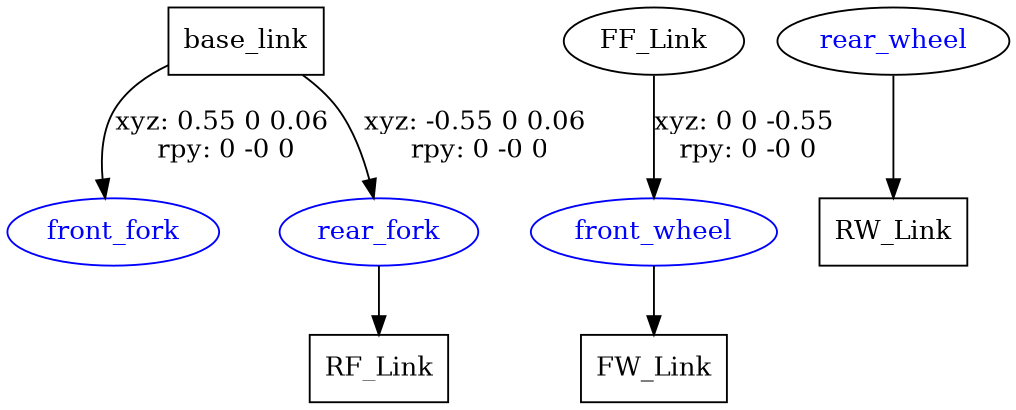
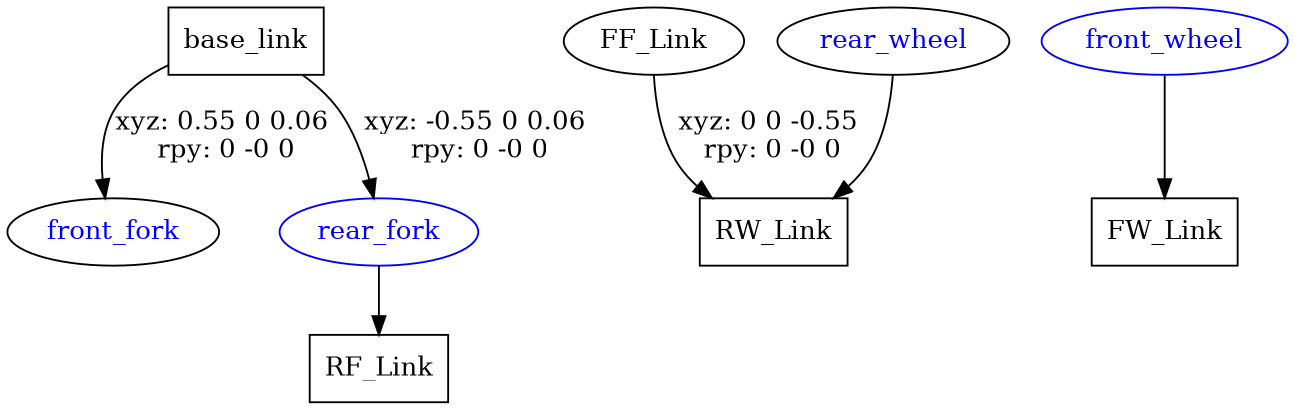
(654, 127) -> (664, 135)
(113, 232) -> (113, 232)
